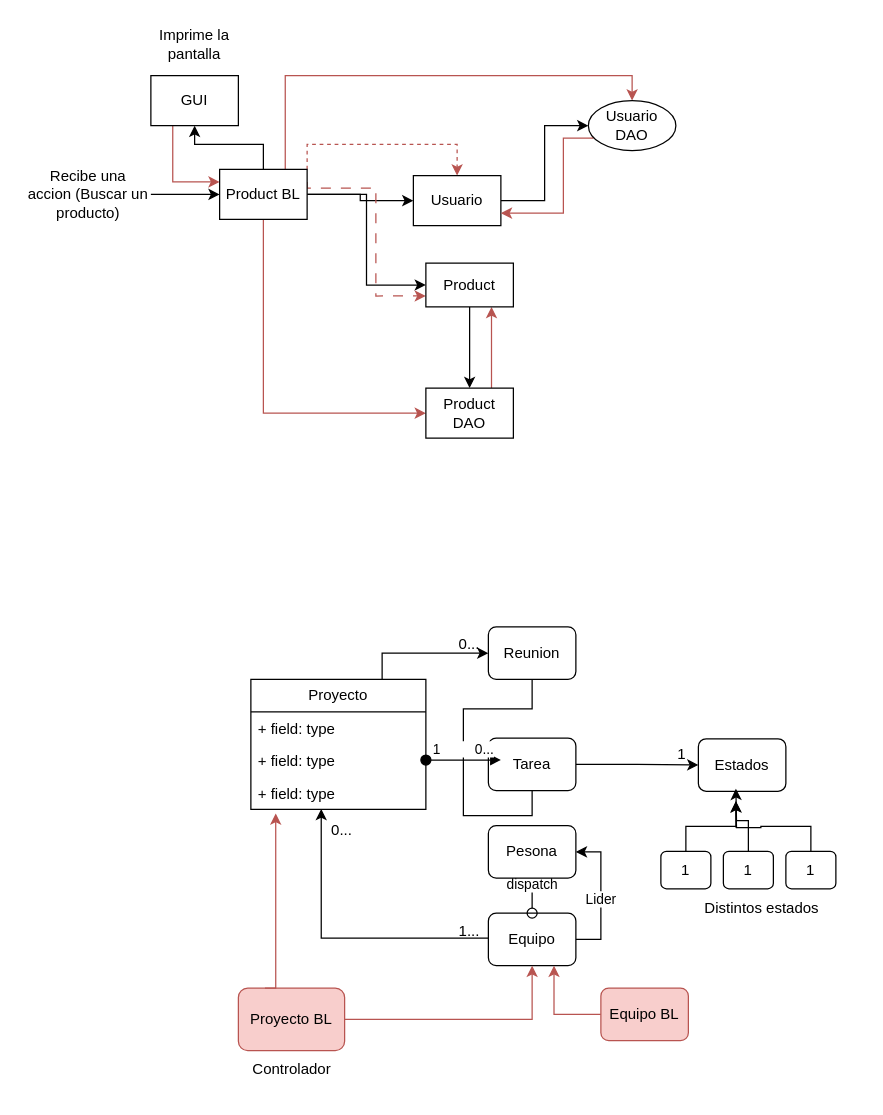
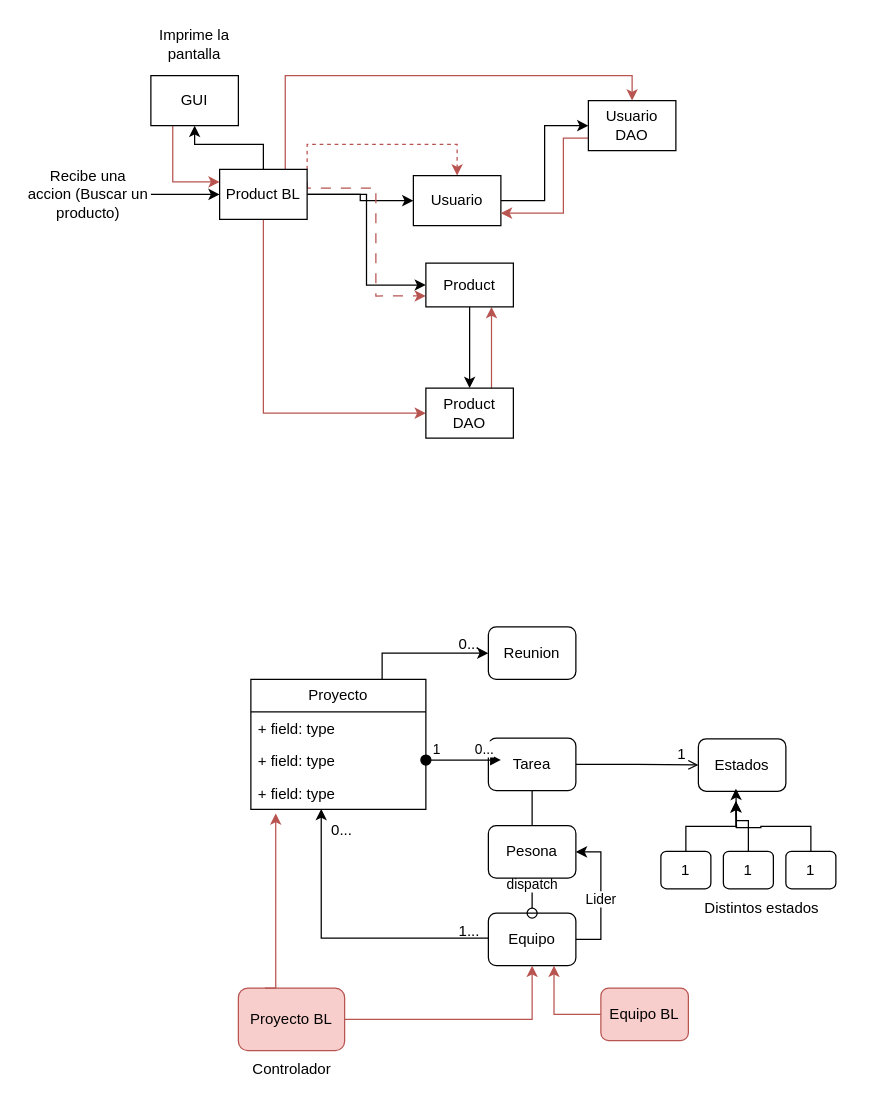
(632, 126) -> (632, 126)
(688, 765) -> (690, 765)
(469, 816) -> (532, 819)
